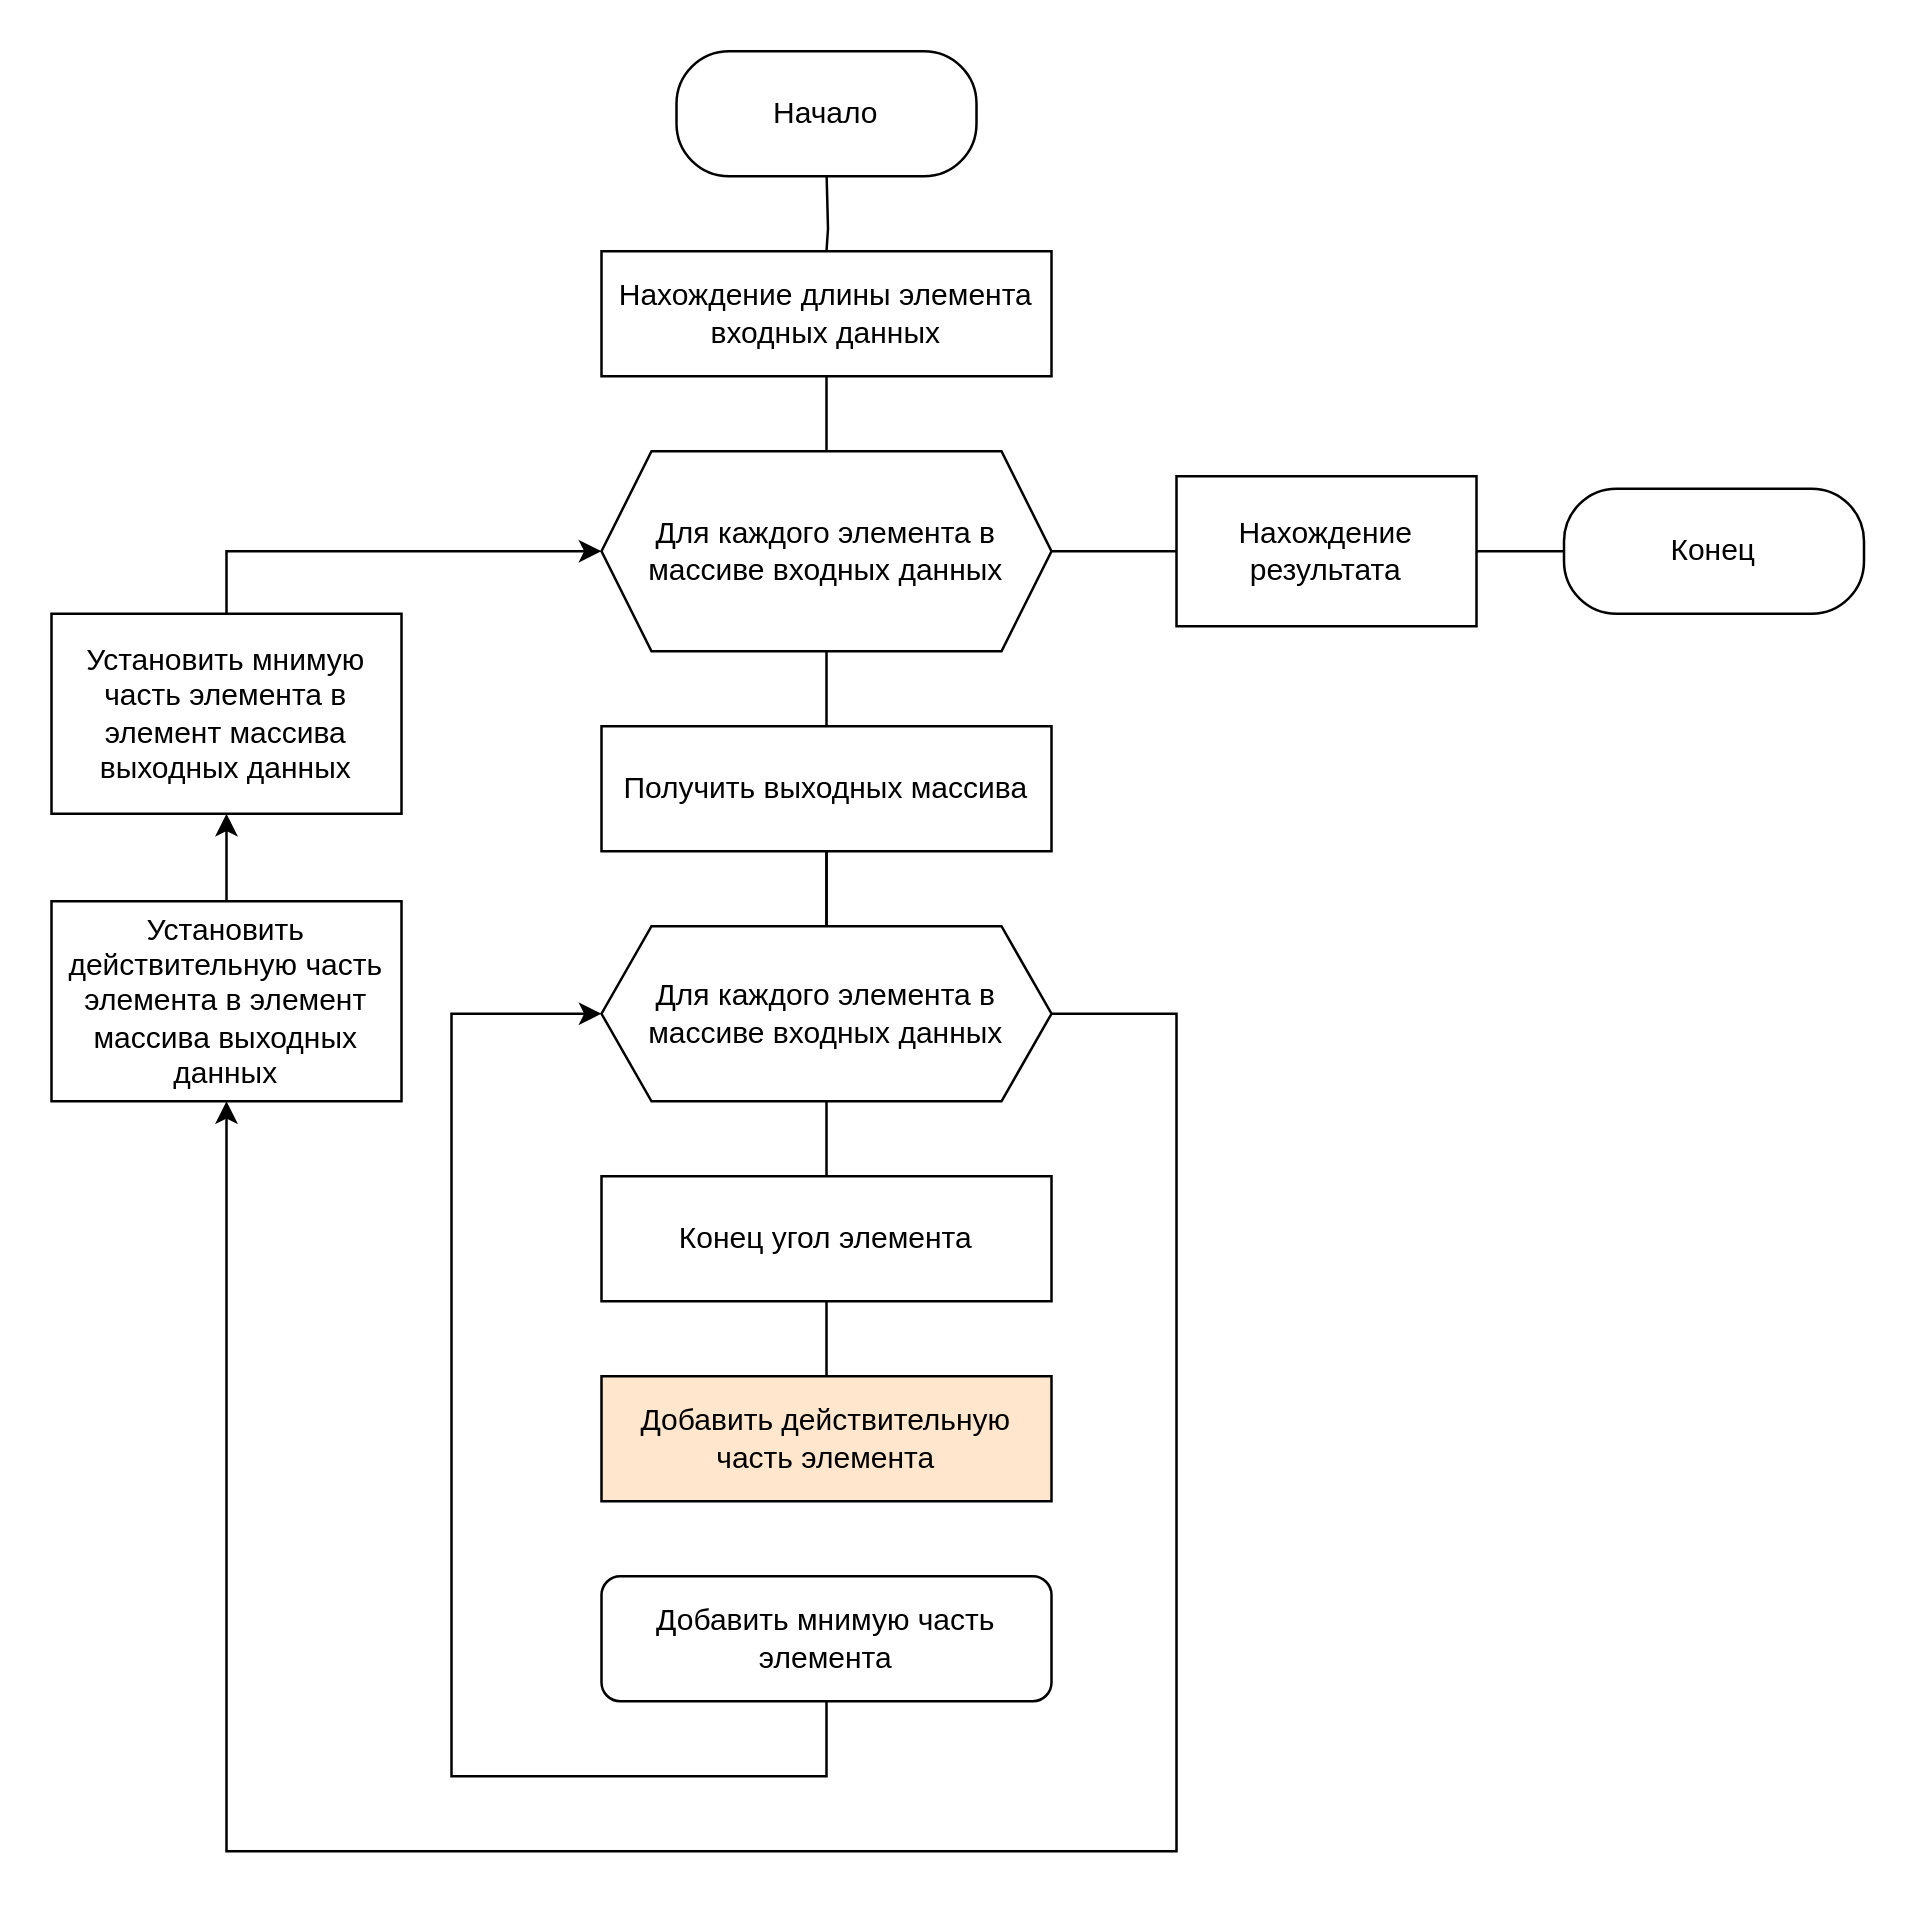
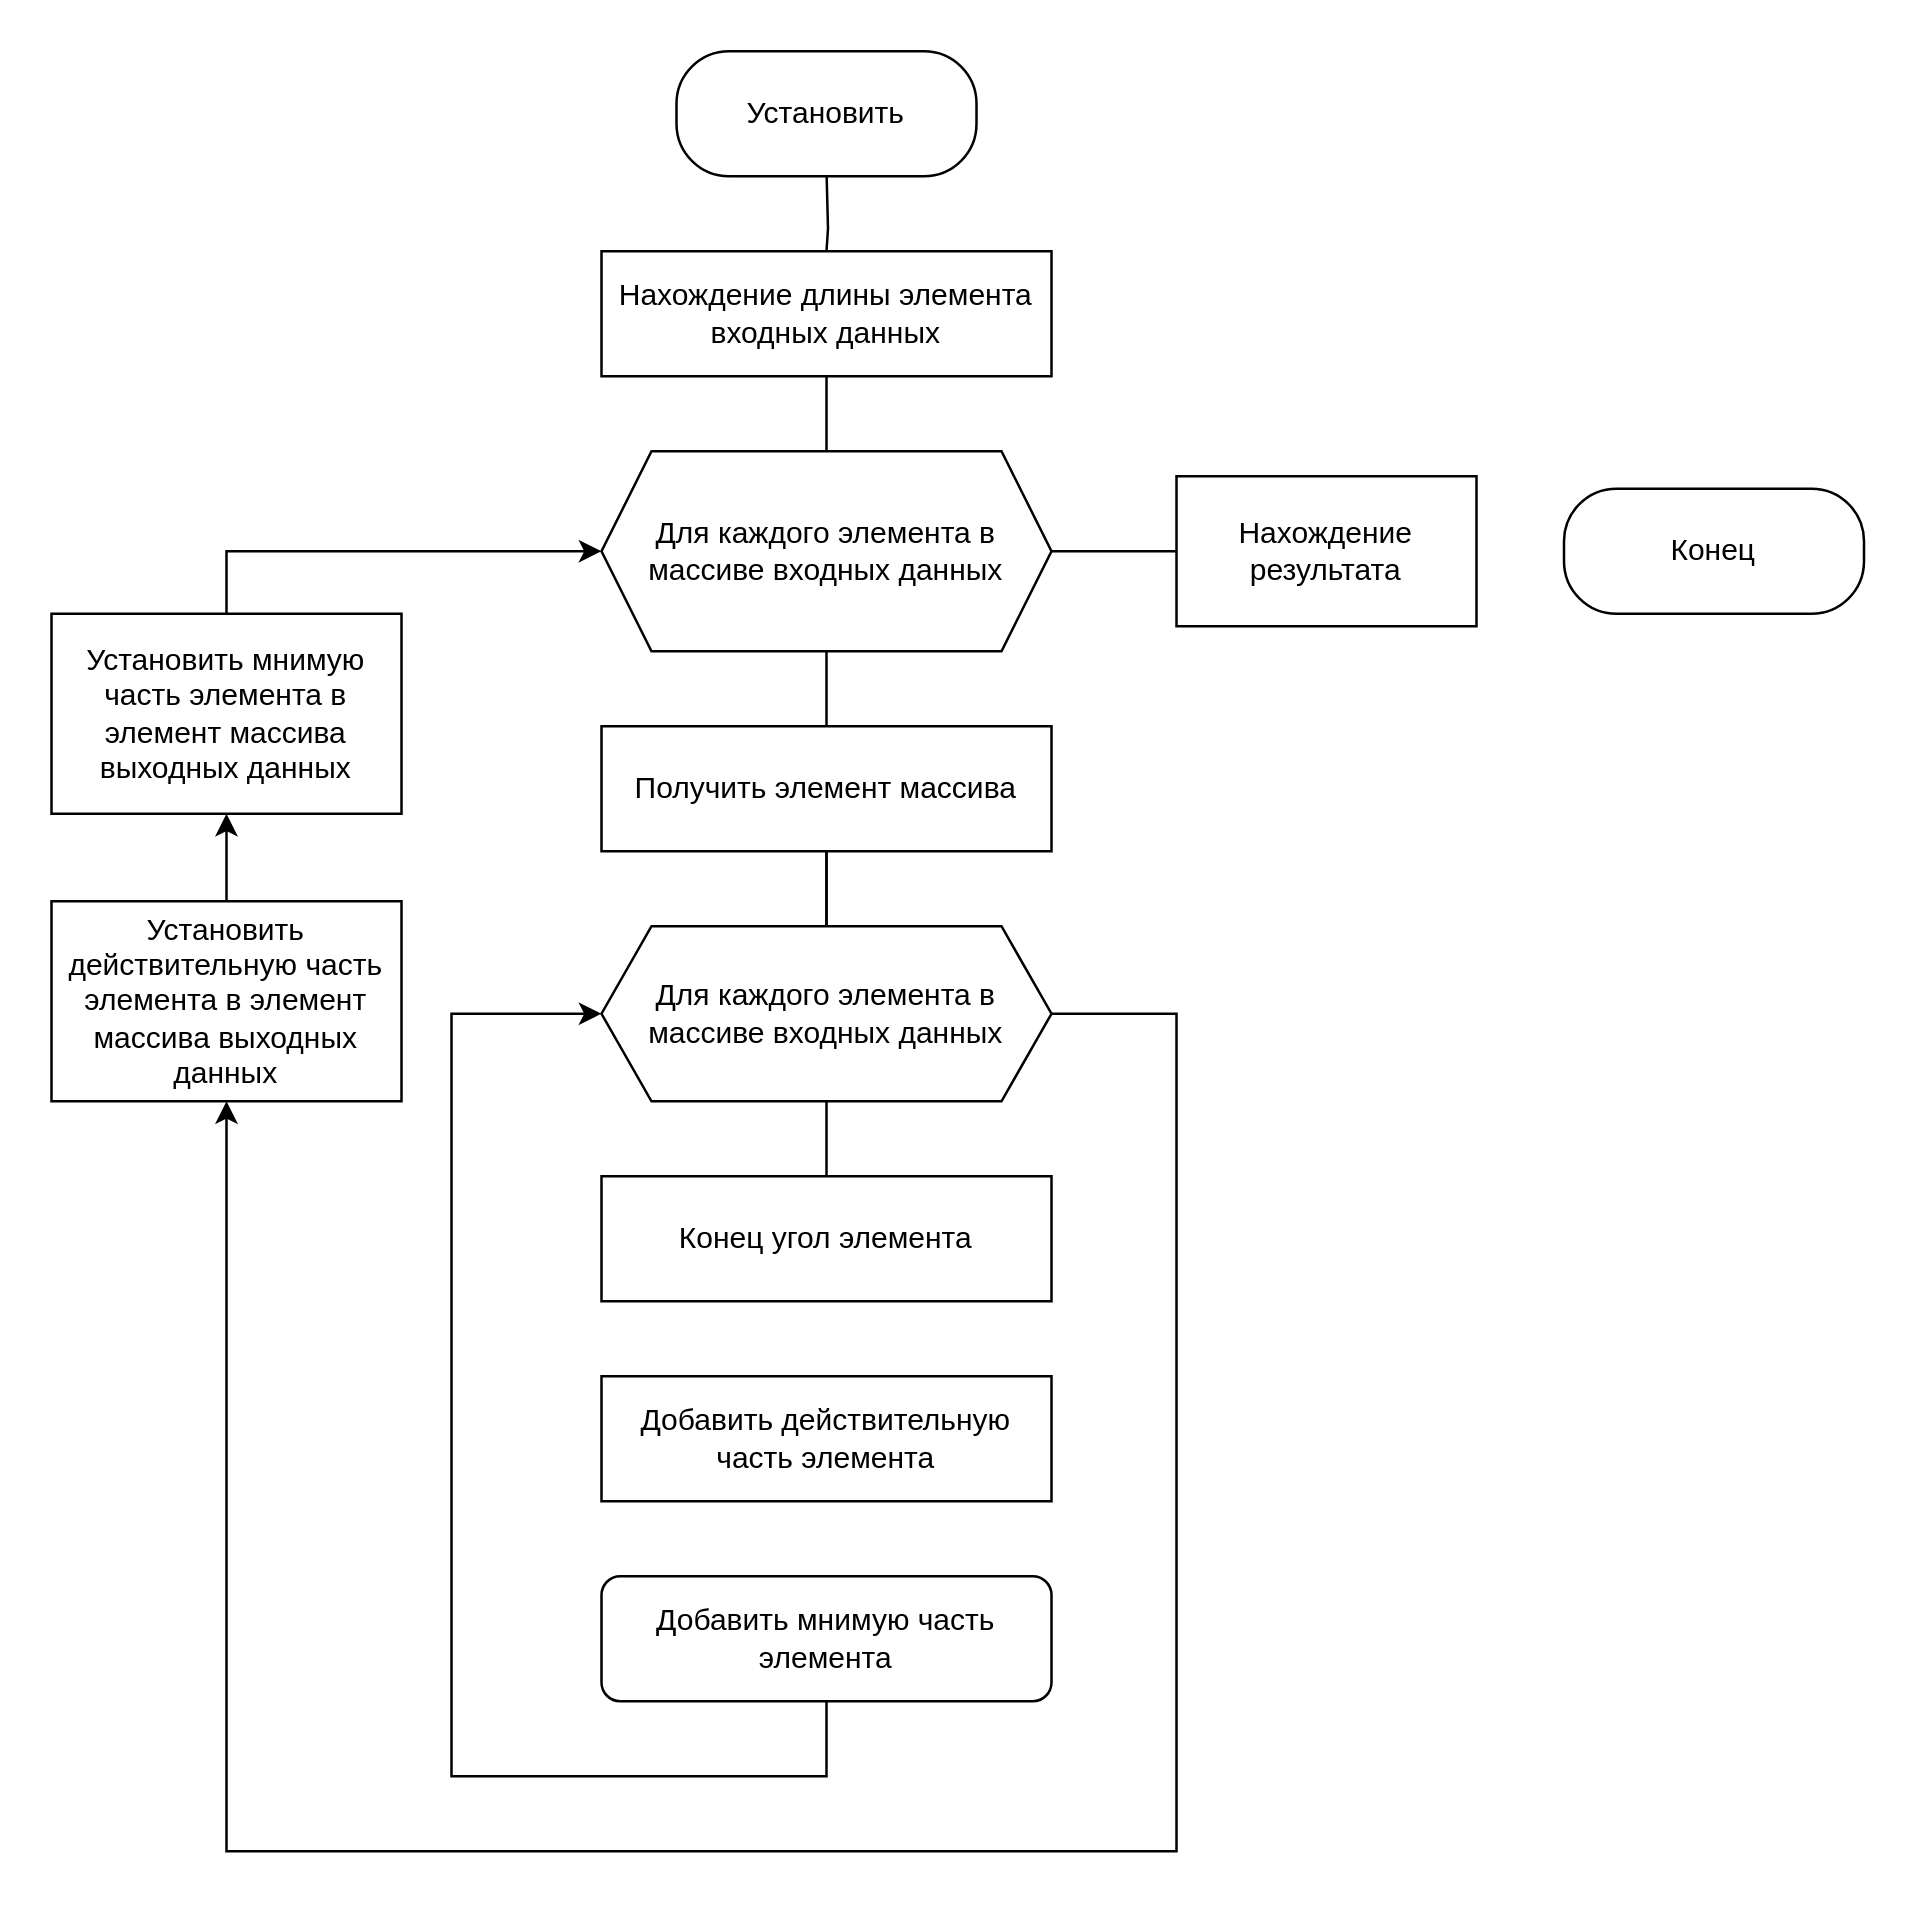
(826, 114) -> (826, 114)
(1520, 551) -> none
(826, 789) -> (826, 789)
(826, 1339) -> none
(826, 1439) -> (826, 1439)
